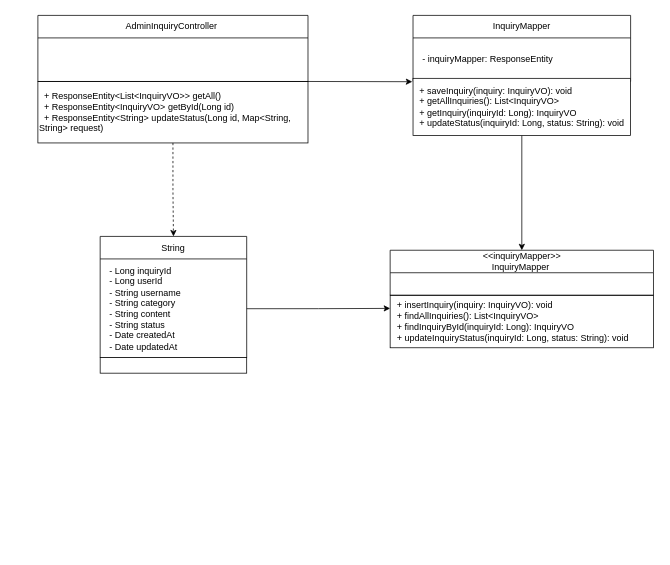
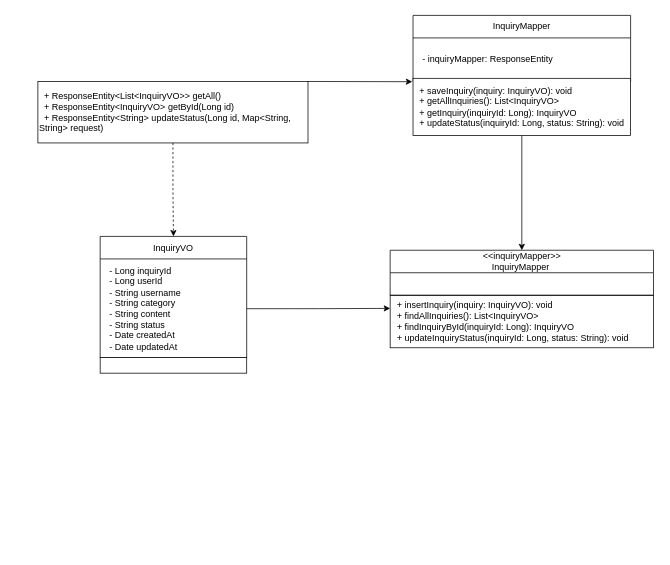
(173, 48) -> none
(173, 248) -> (173, 248)
